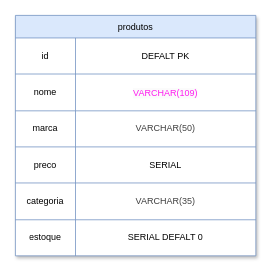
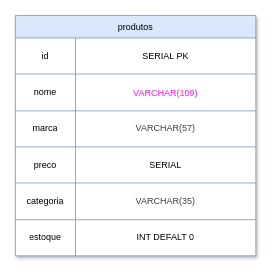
(165, 56) -> (165, 56)
(165, 129) -> (165, 129)
(165, 237) -> (165, 237)
